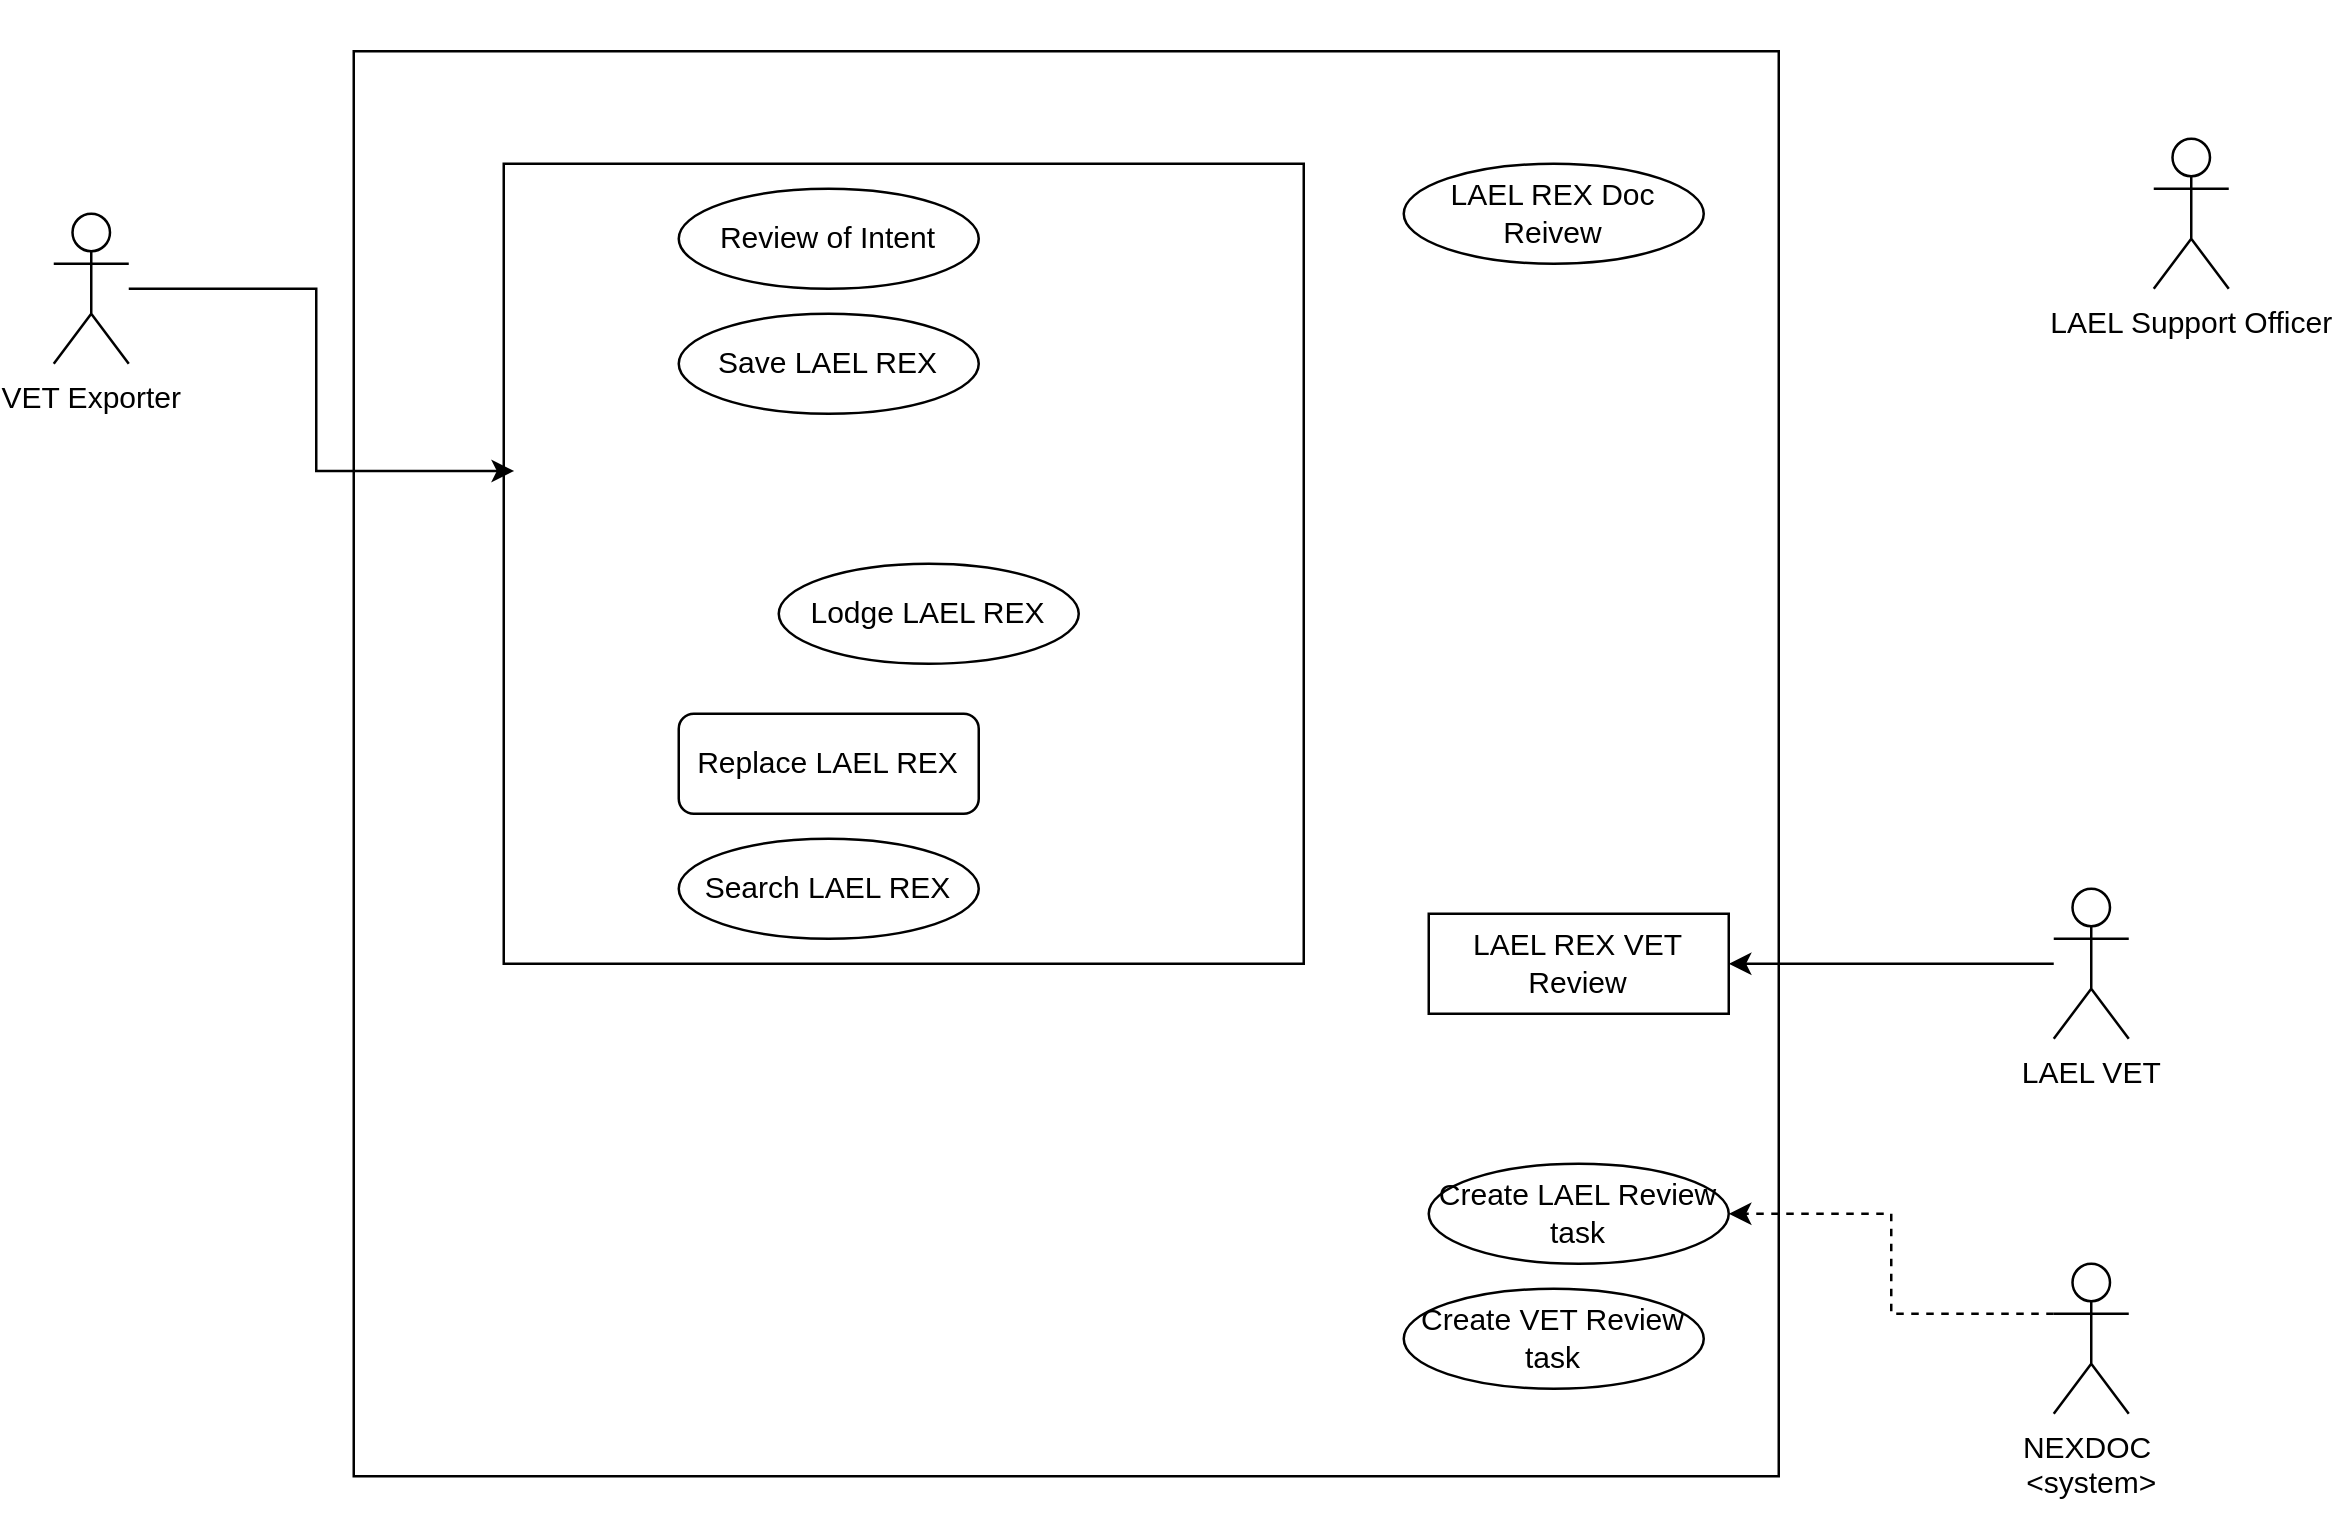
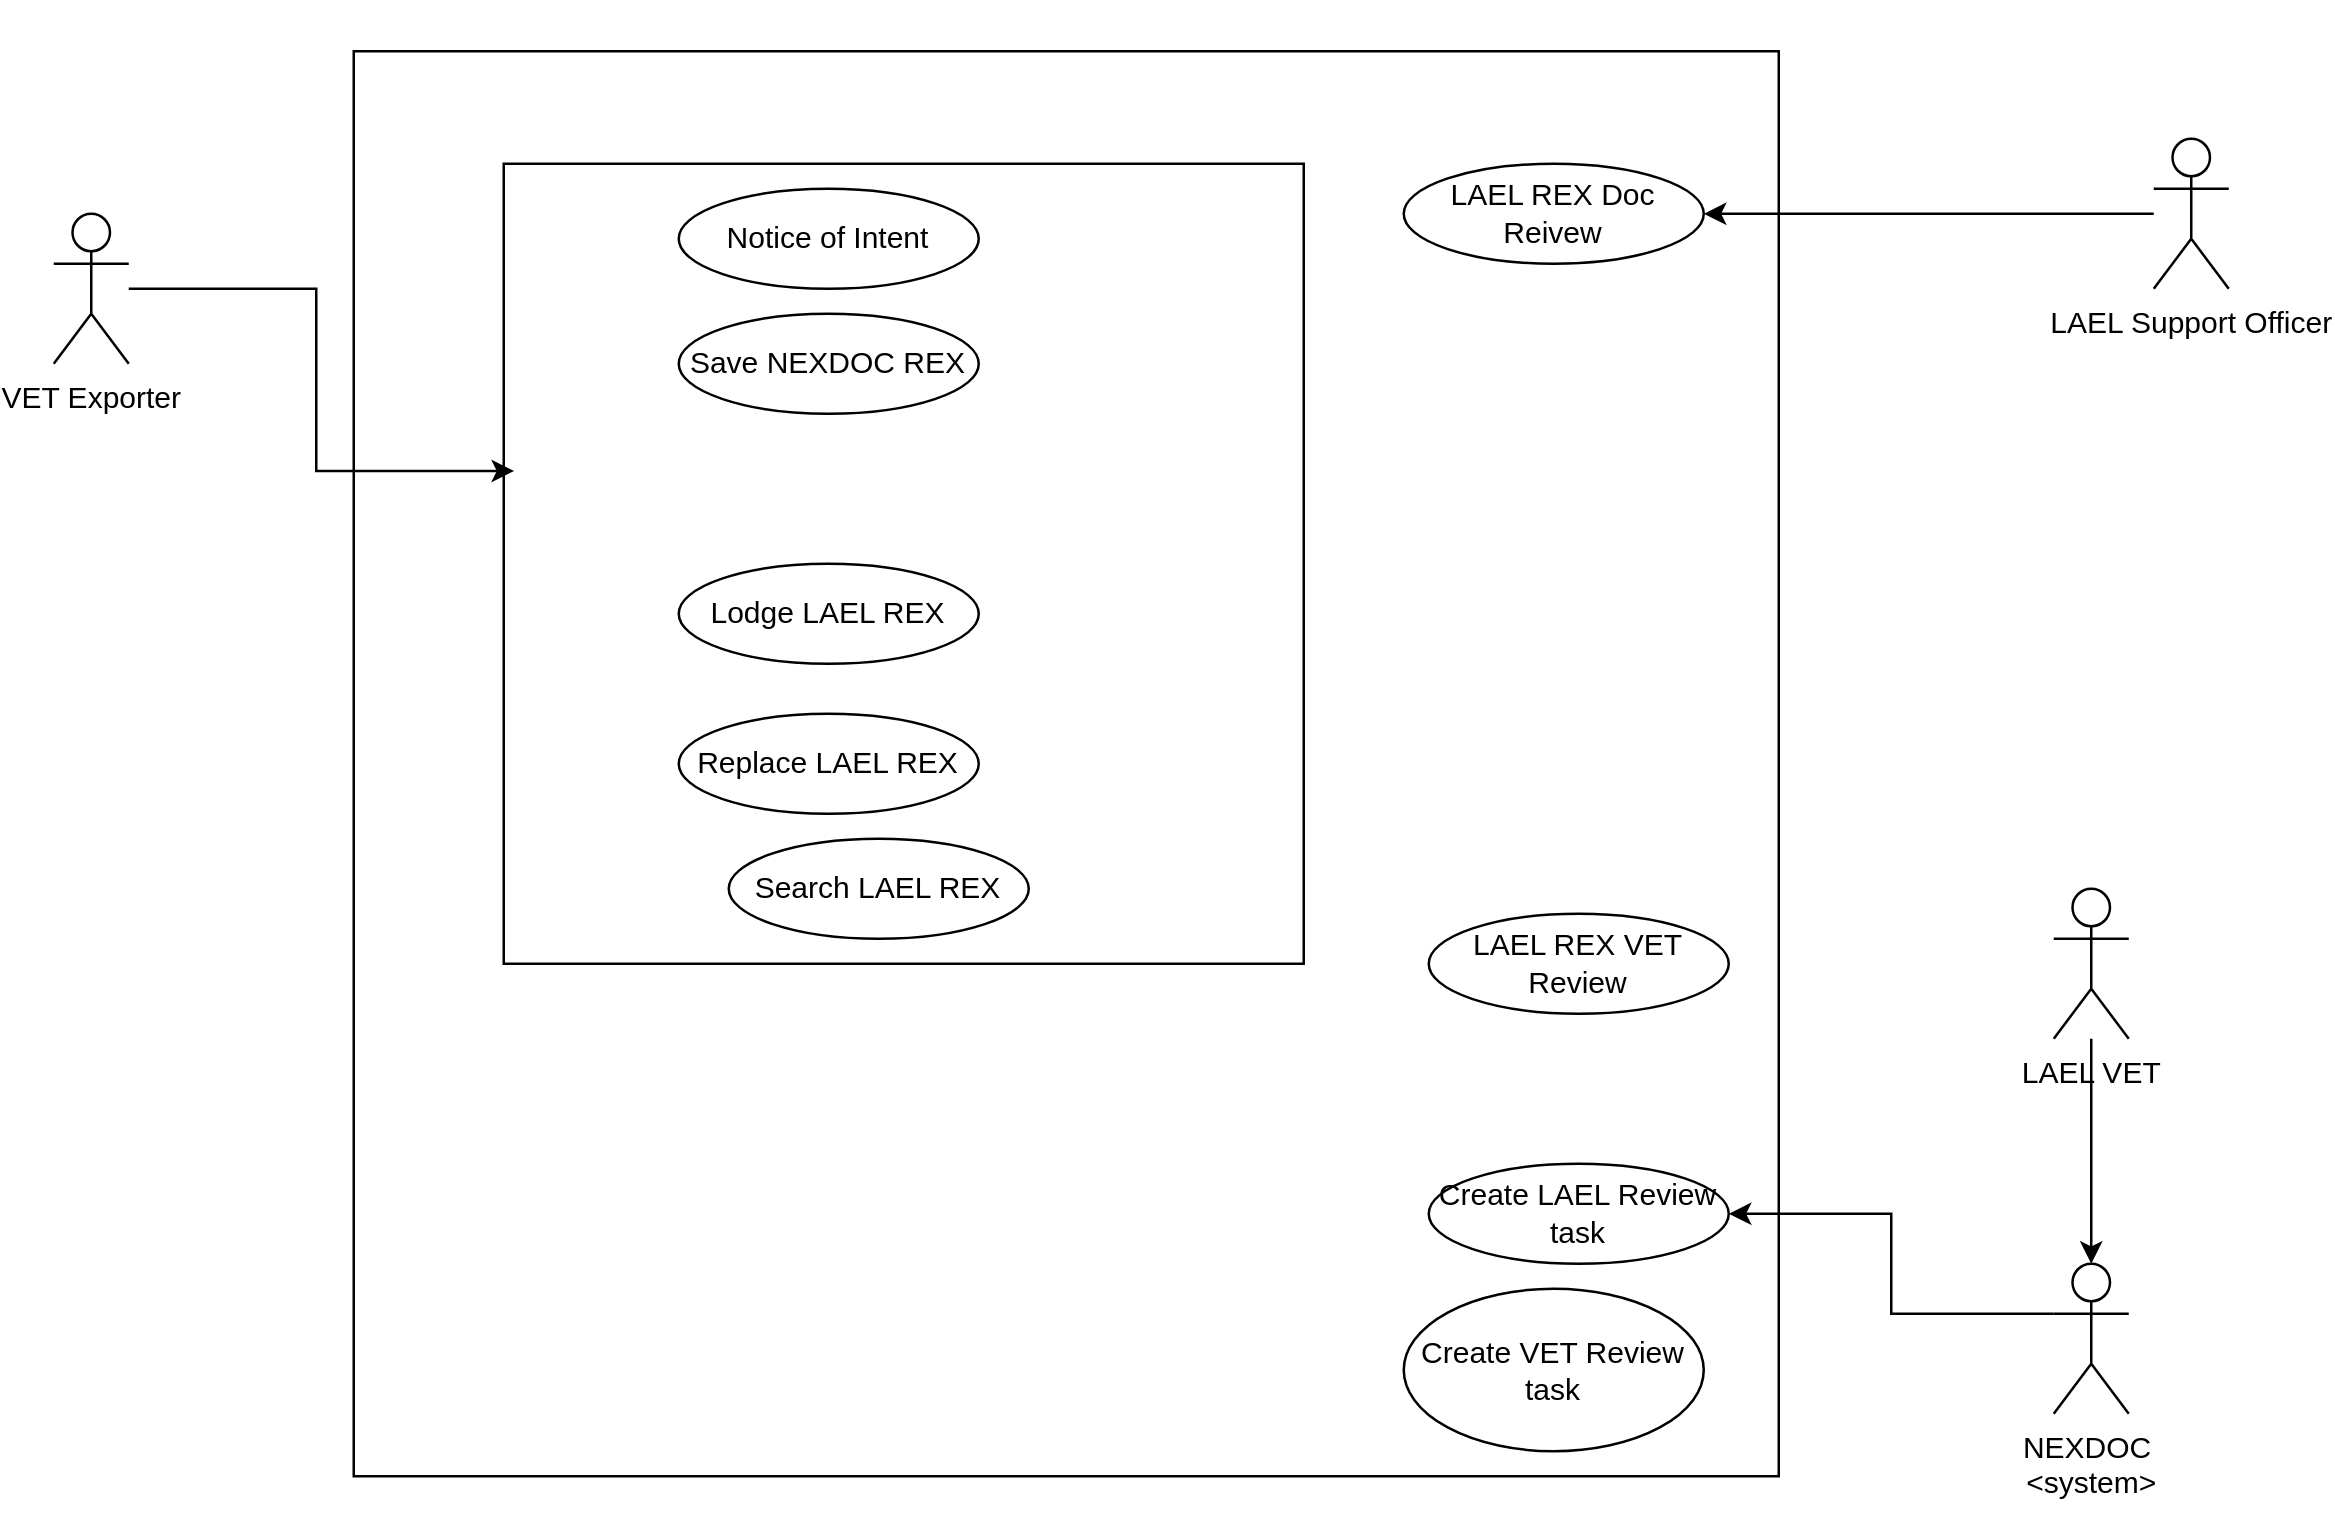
none -> (1937, 214)
(829, 239) -> (829, 239)
(829, 364) -> (829, 364)
(929, 614) -> (829, 614)
(829, 764) -> (829, 764)
(829, 889) -> (879, 889)
(1579, 964) -> (1579, 964)
(1900, 964) -> (2091, 1143)
(1891, 1270) -> (1891, 1270)
(1554, 1339) -> (1554, 1370)
